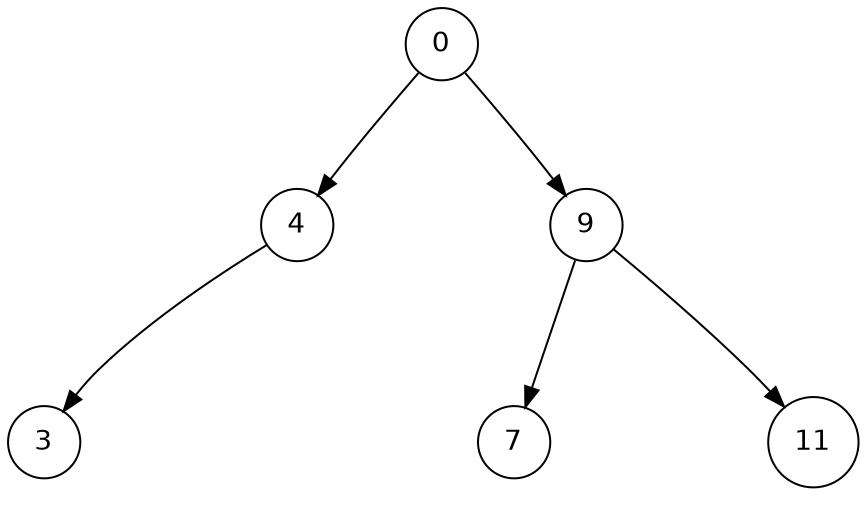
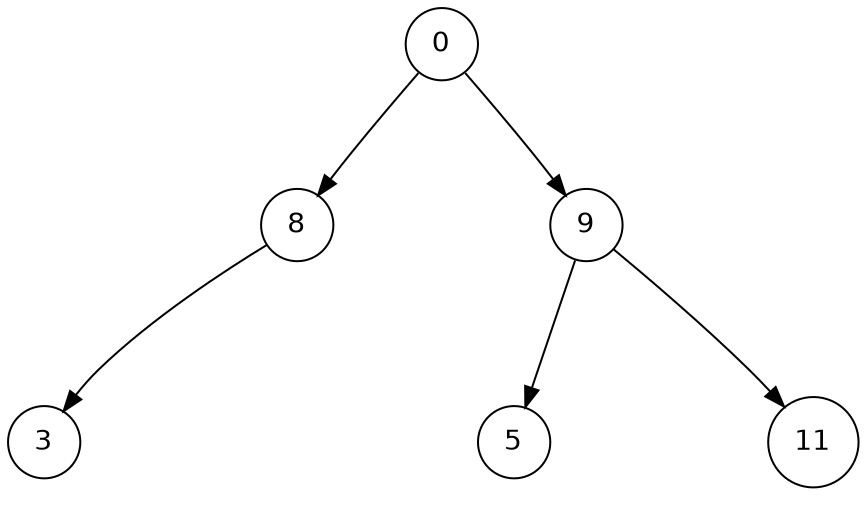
(297, 225) -> (297, 225)
(514, 442) -> (514, 442)
